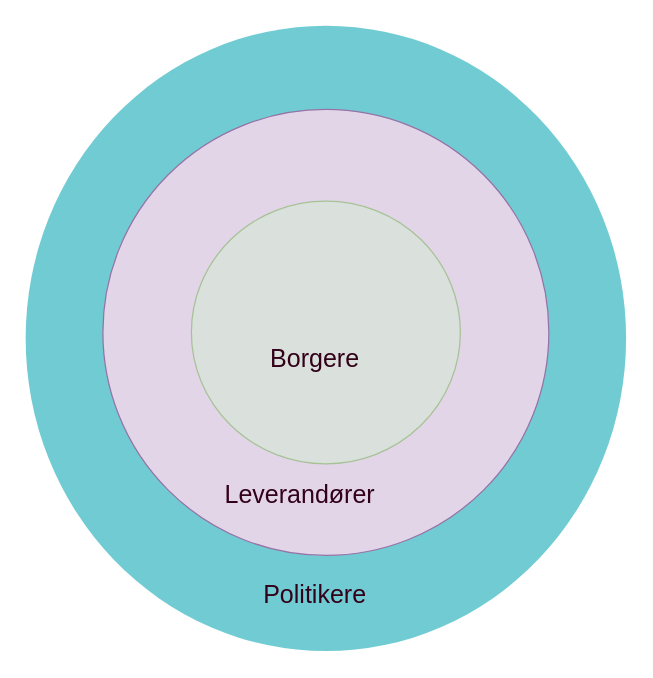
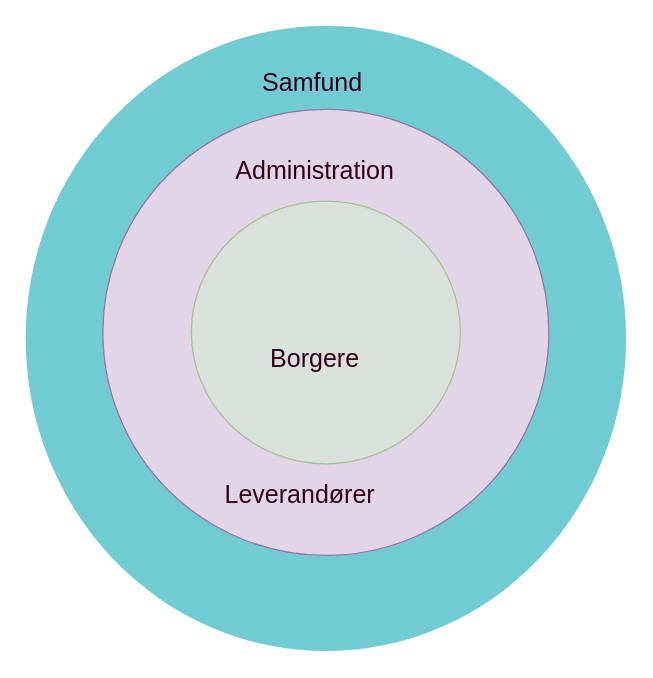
none -> (311, 82)
none -> (314, 169)
(314, 593) -> none
